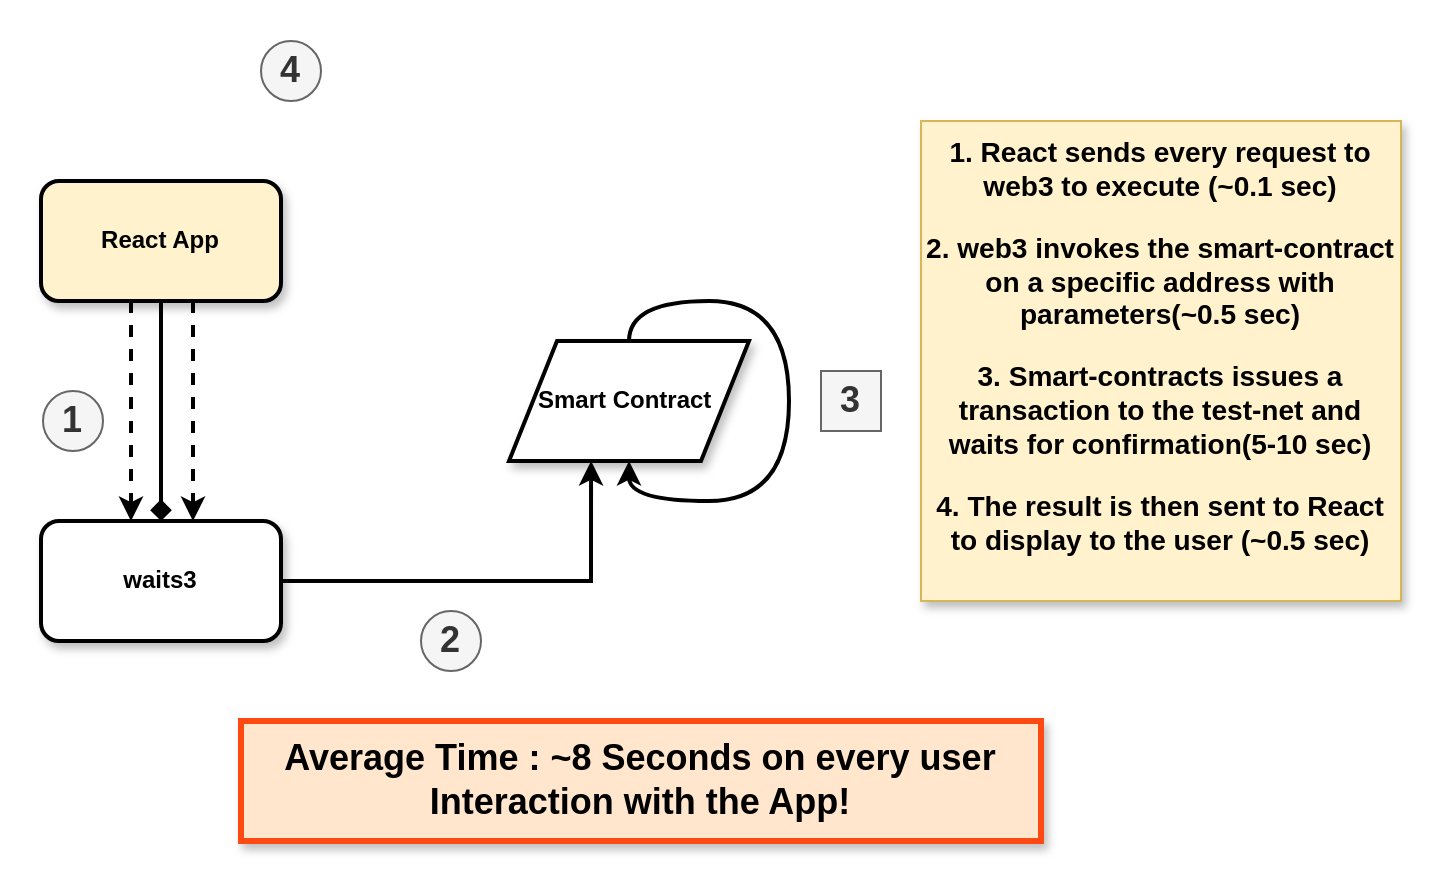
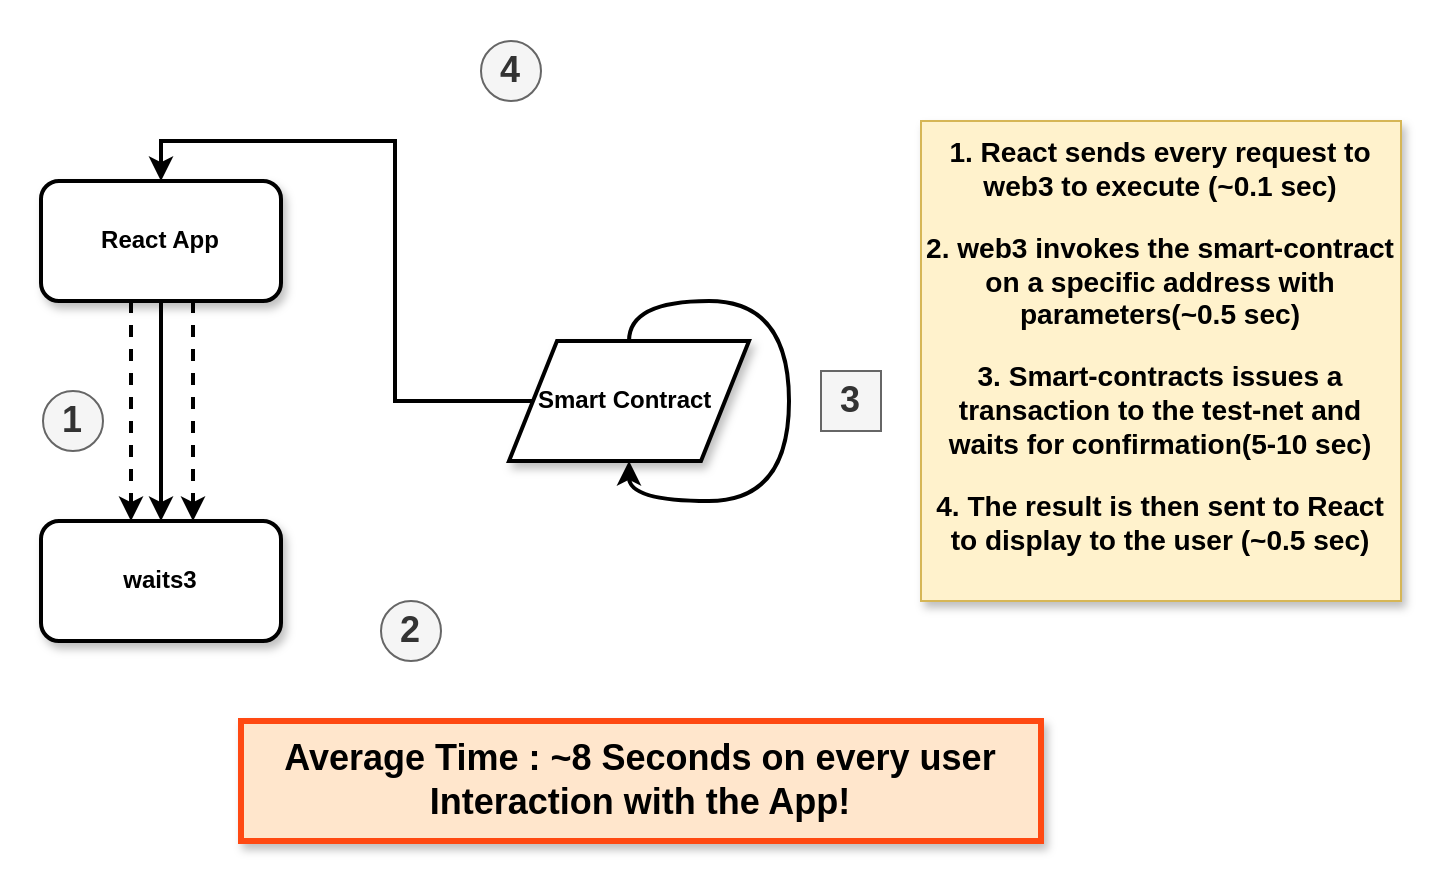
(291, 71) -> (511, 71)
none -> (395, 211)
(161, 241) -> (161, 241)
(161, 500) -> (161, 501)
(487, 581) -> none
(451, 641) -> (411, 631)
